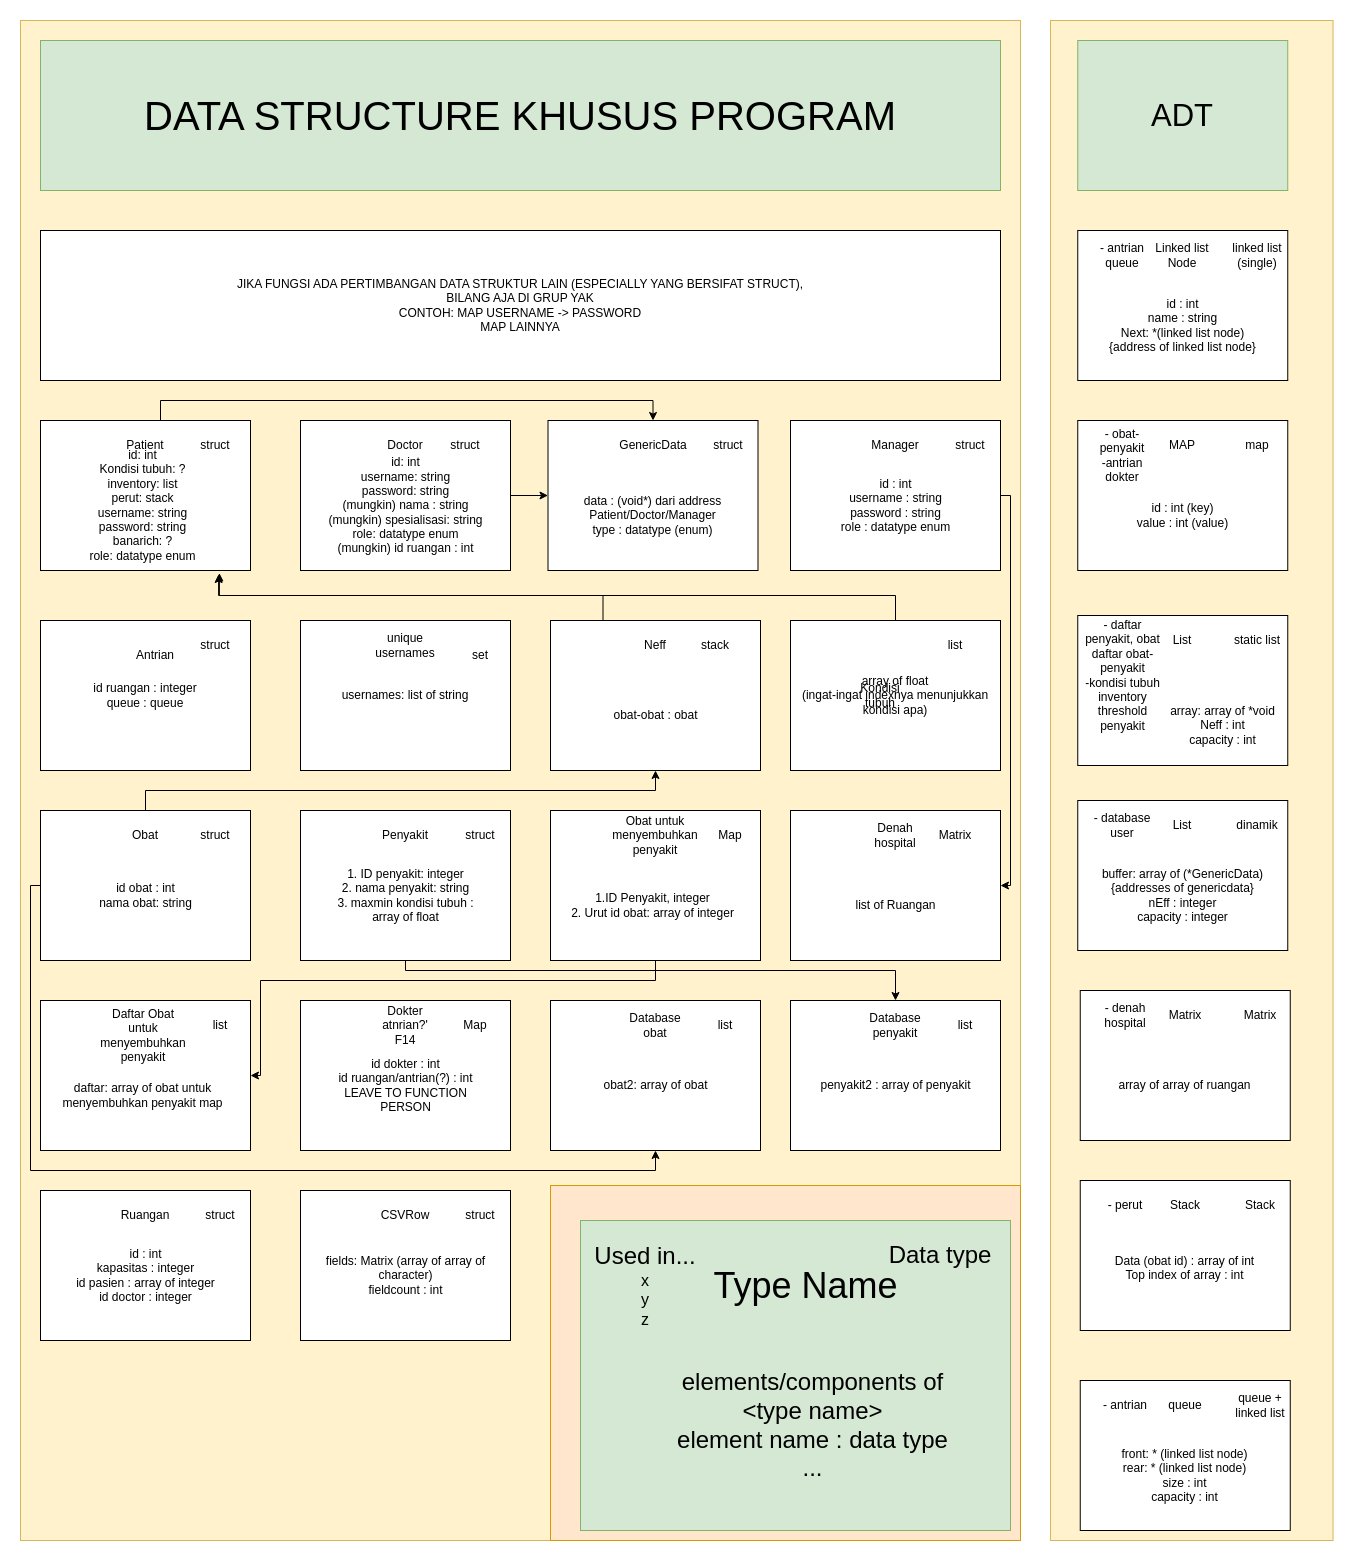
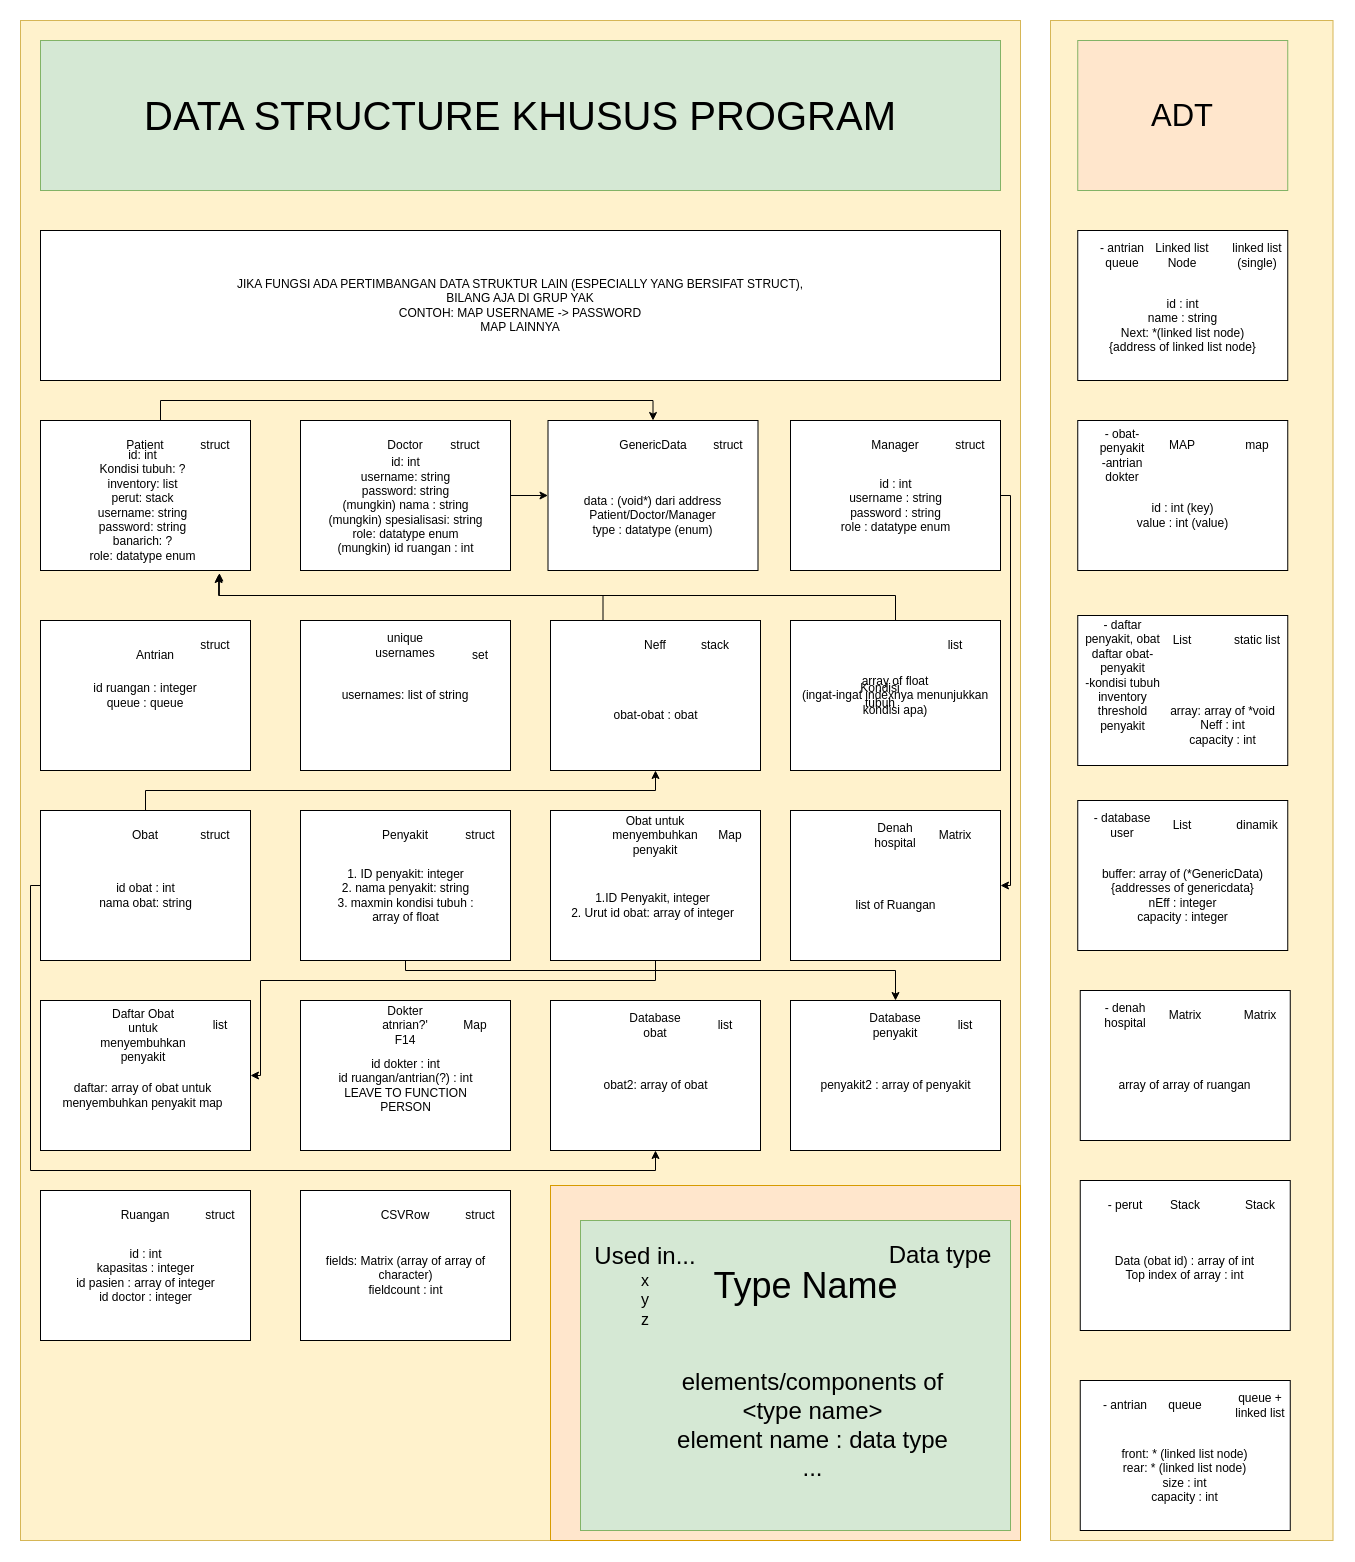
(1183, 116) -> (1183, 116)
